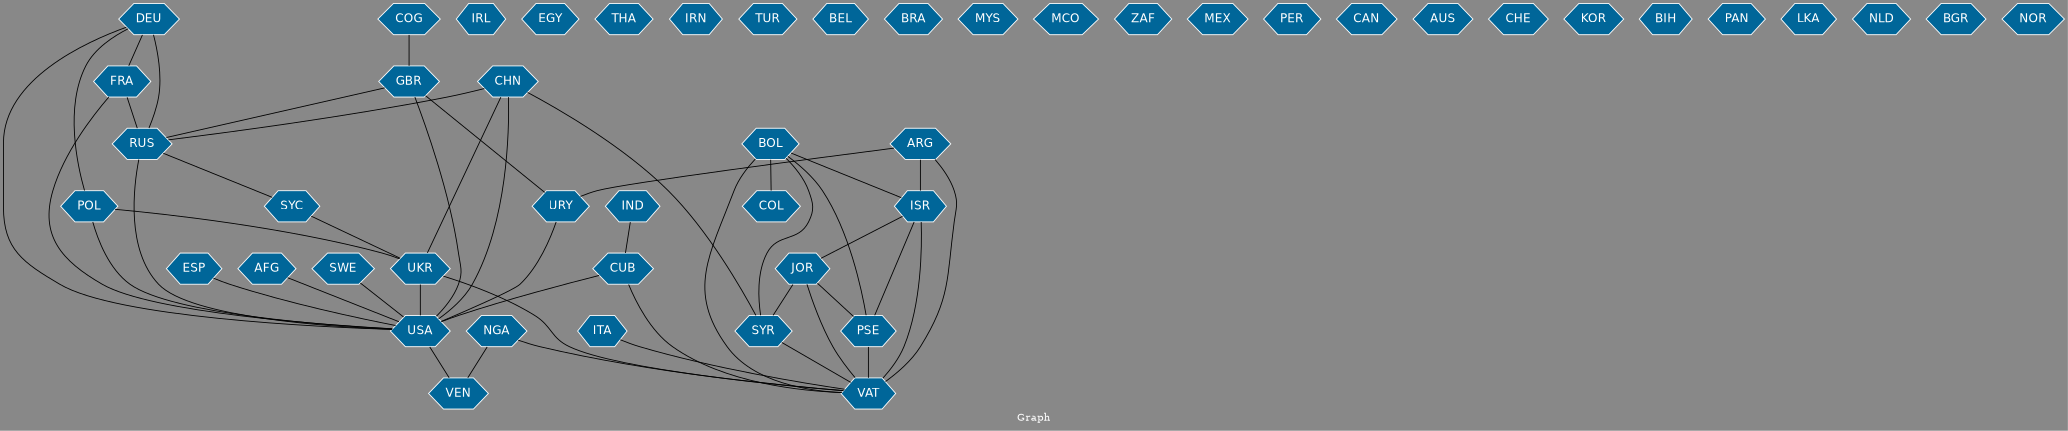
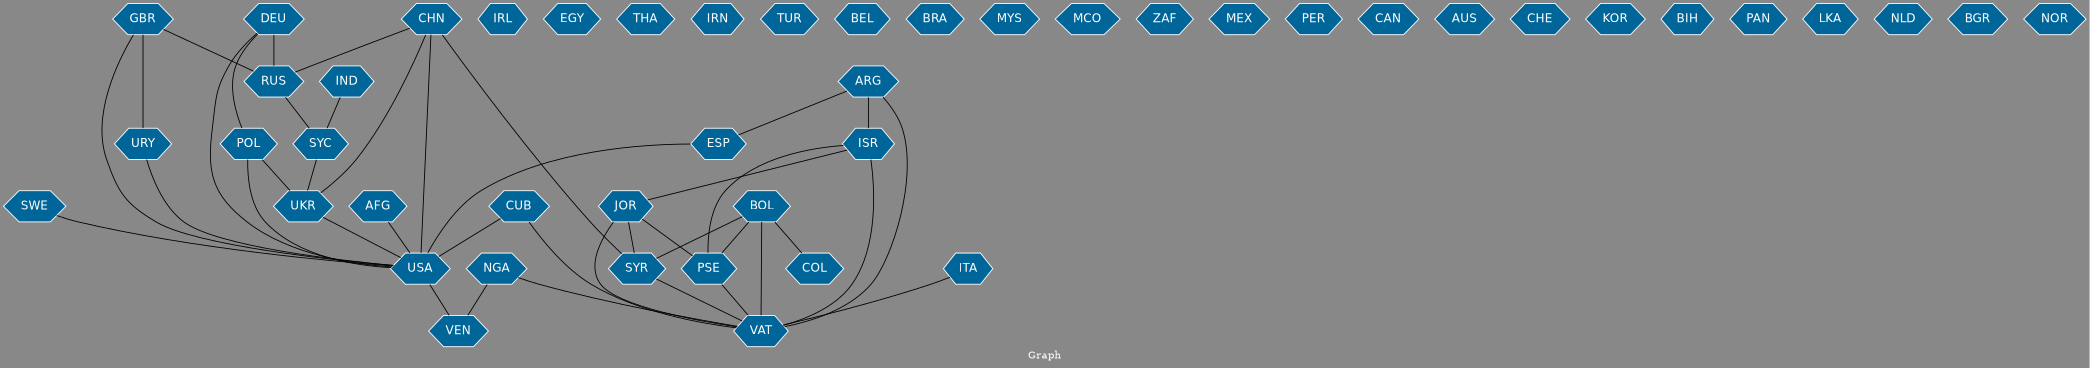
(409, 19) -> none
(122, 81) -> none
(737, 169) -> (793, 113)
(846, 175) -> none
(628, 238) -> (334, 113)
(182, 298) -> none
(571, 347) -> none
